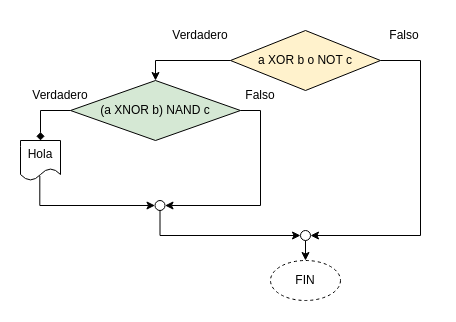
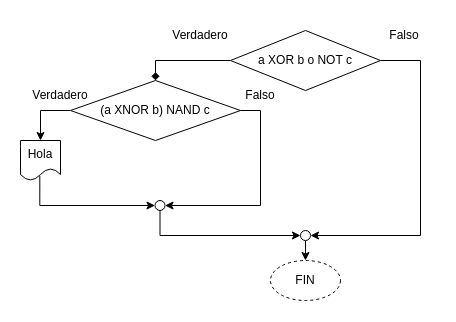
(306, 61) -> (306, 61)
(156, 72) -> (156, 71)
(156, 111) -> (156, 111)
(41, 132) -> (41, 132)
